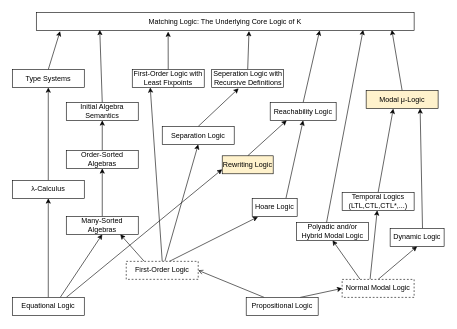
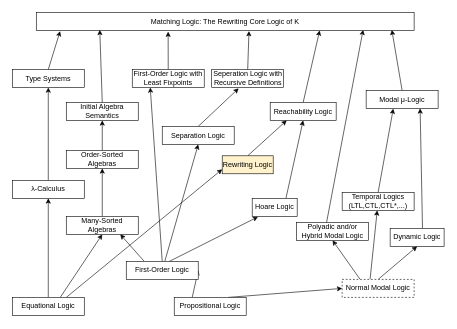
(225, 21) -> (225, 21)
(402, 99) -> (402, 99)
(162, 270) -> (162, 270)
(282, 306) -> (210, 306)
